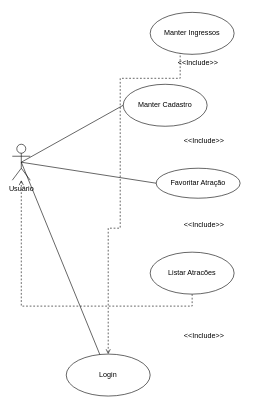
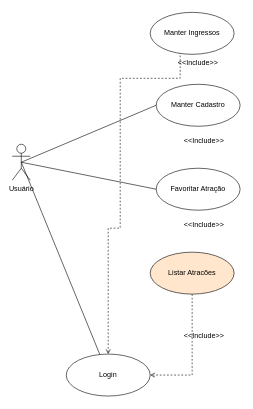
(165, 105) -> (198, 105)
(198, 183) -> (198, 189)
(21, 245) -> (192, 361)
(192, 273) -> (192, 273)
